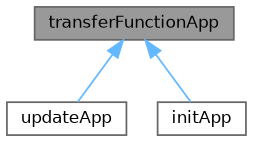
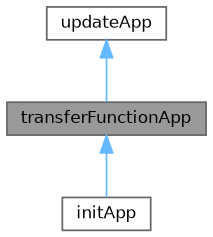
(95, 78) -> (107, 80)
